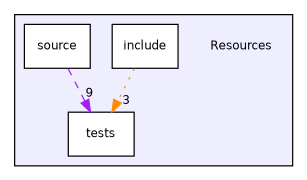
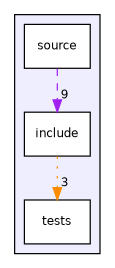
(241, 46) -> none
(76, 85) -> (57, 84)
